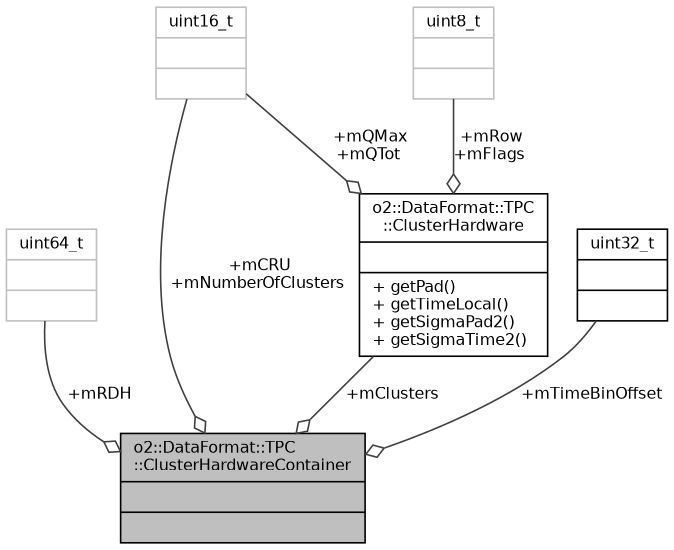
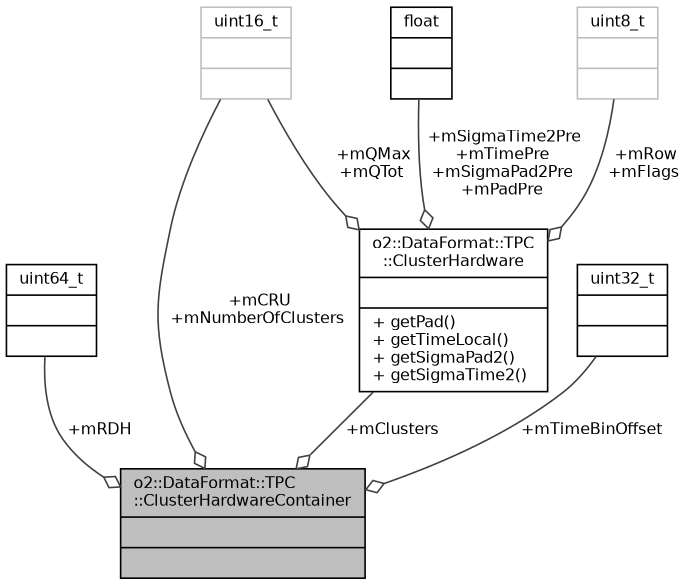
none -> (421, 53)
(51, 275) -> (51, 310)
